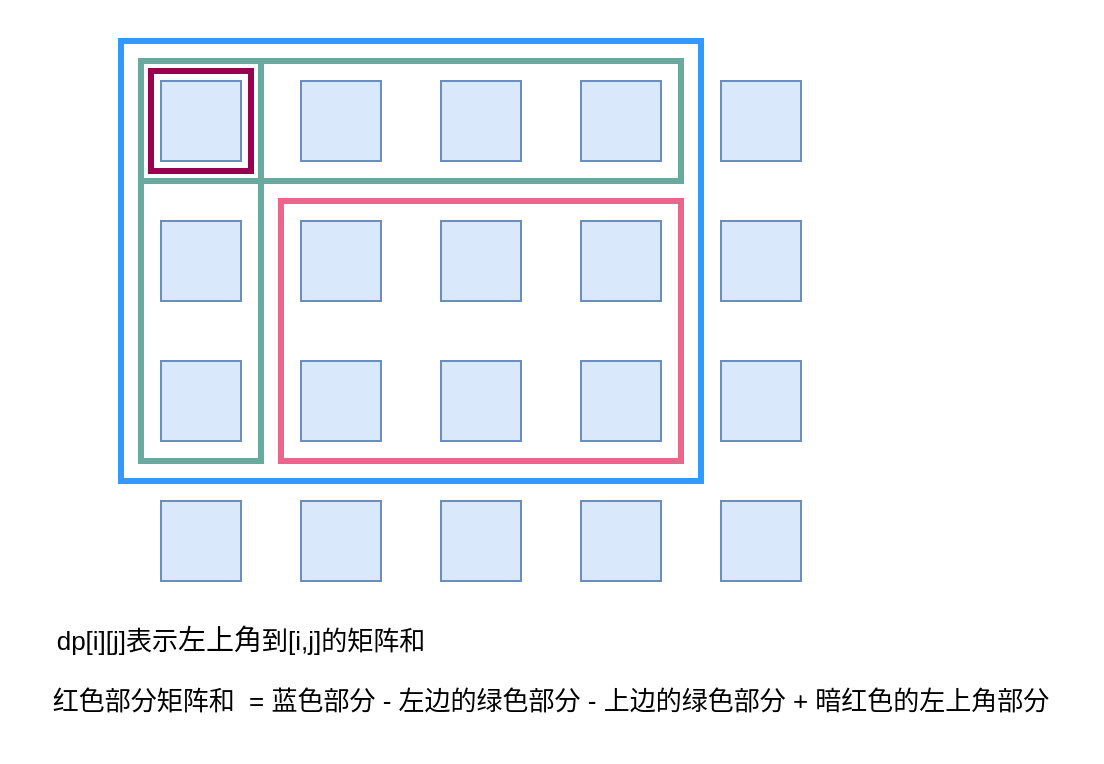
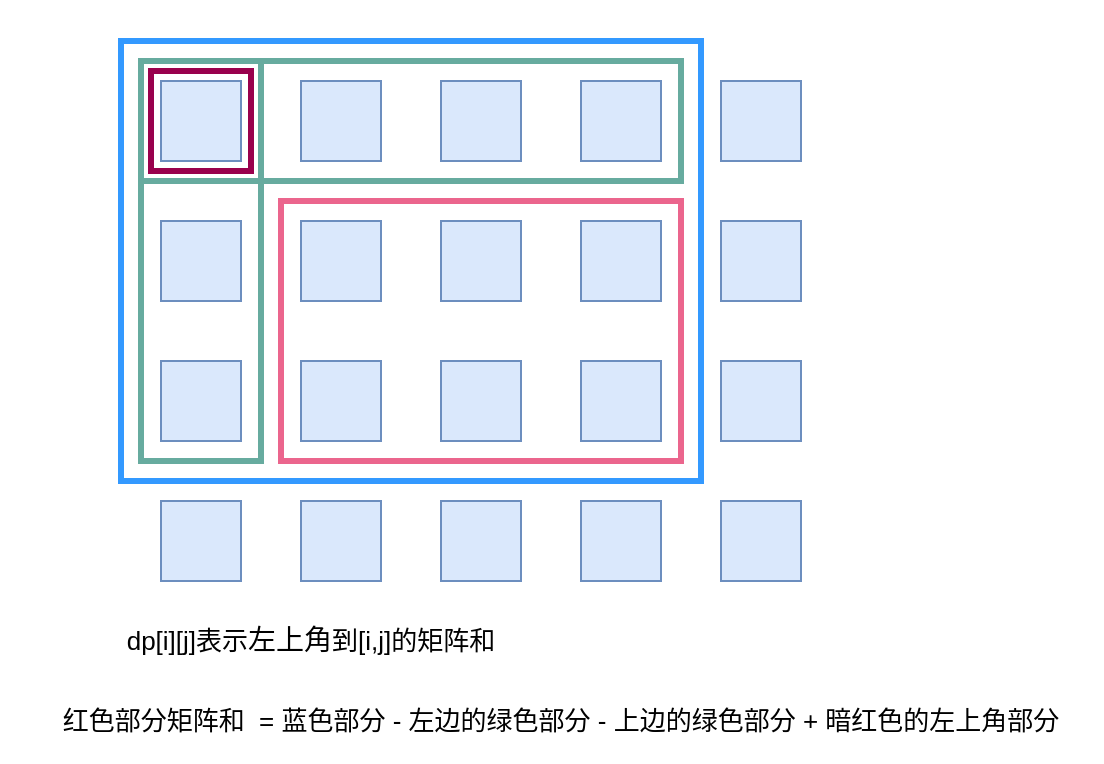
(241, 641) -> (311, 641)
(551, 701) -> (561, 721)
